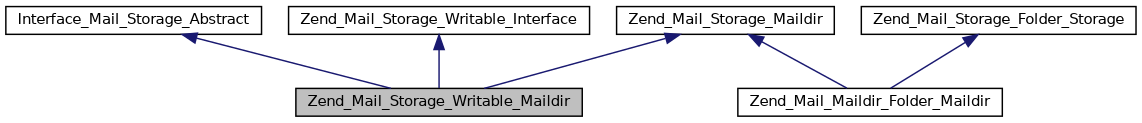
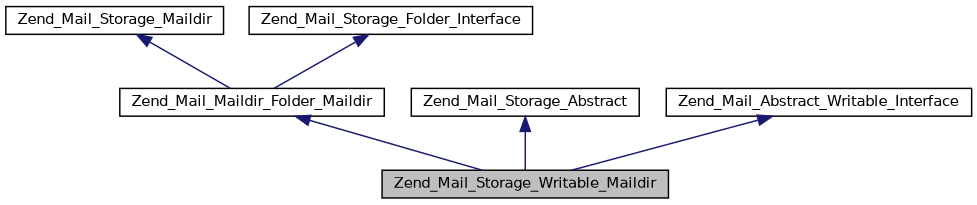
(134, 20) -> (525, 102)
(439, 20) -> (819, 102)
(999, 20) -> (391, 20)
(575, 63) -> (396, 145)
